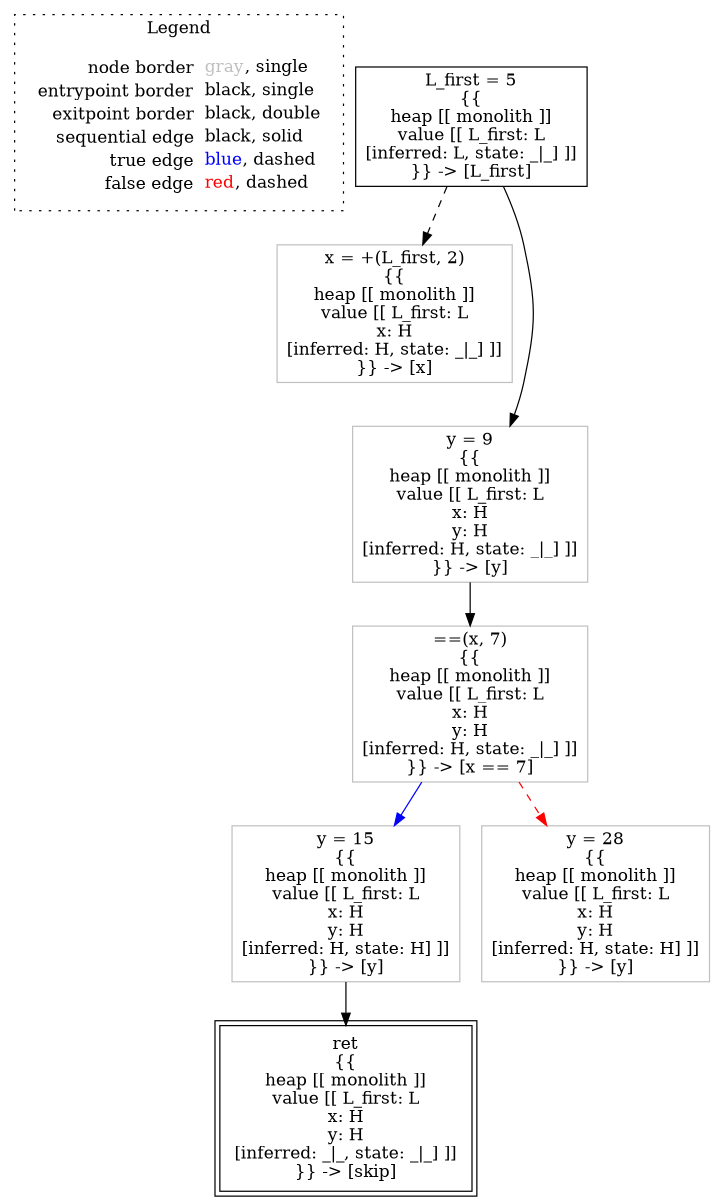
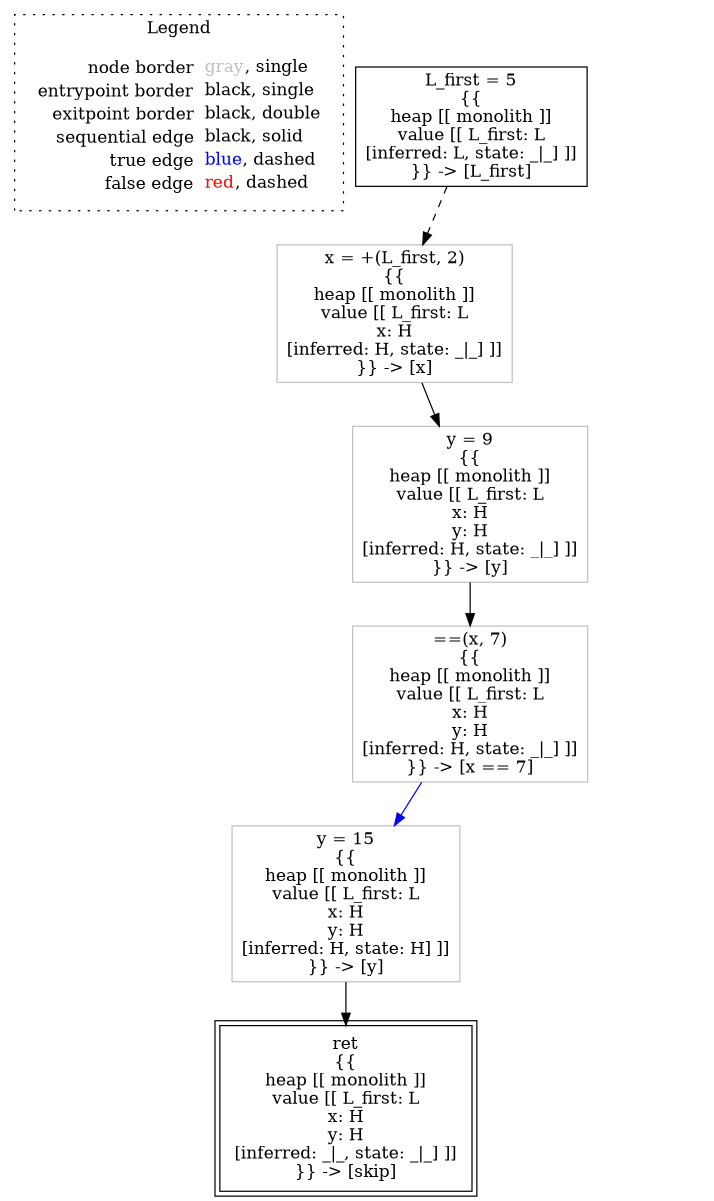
(533, 300) -> (428, 399)
(596, 904) -> none
